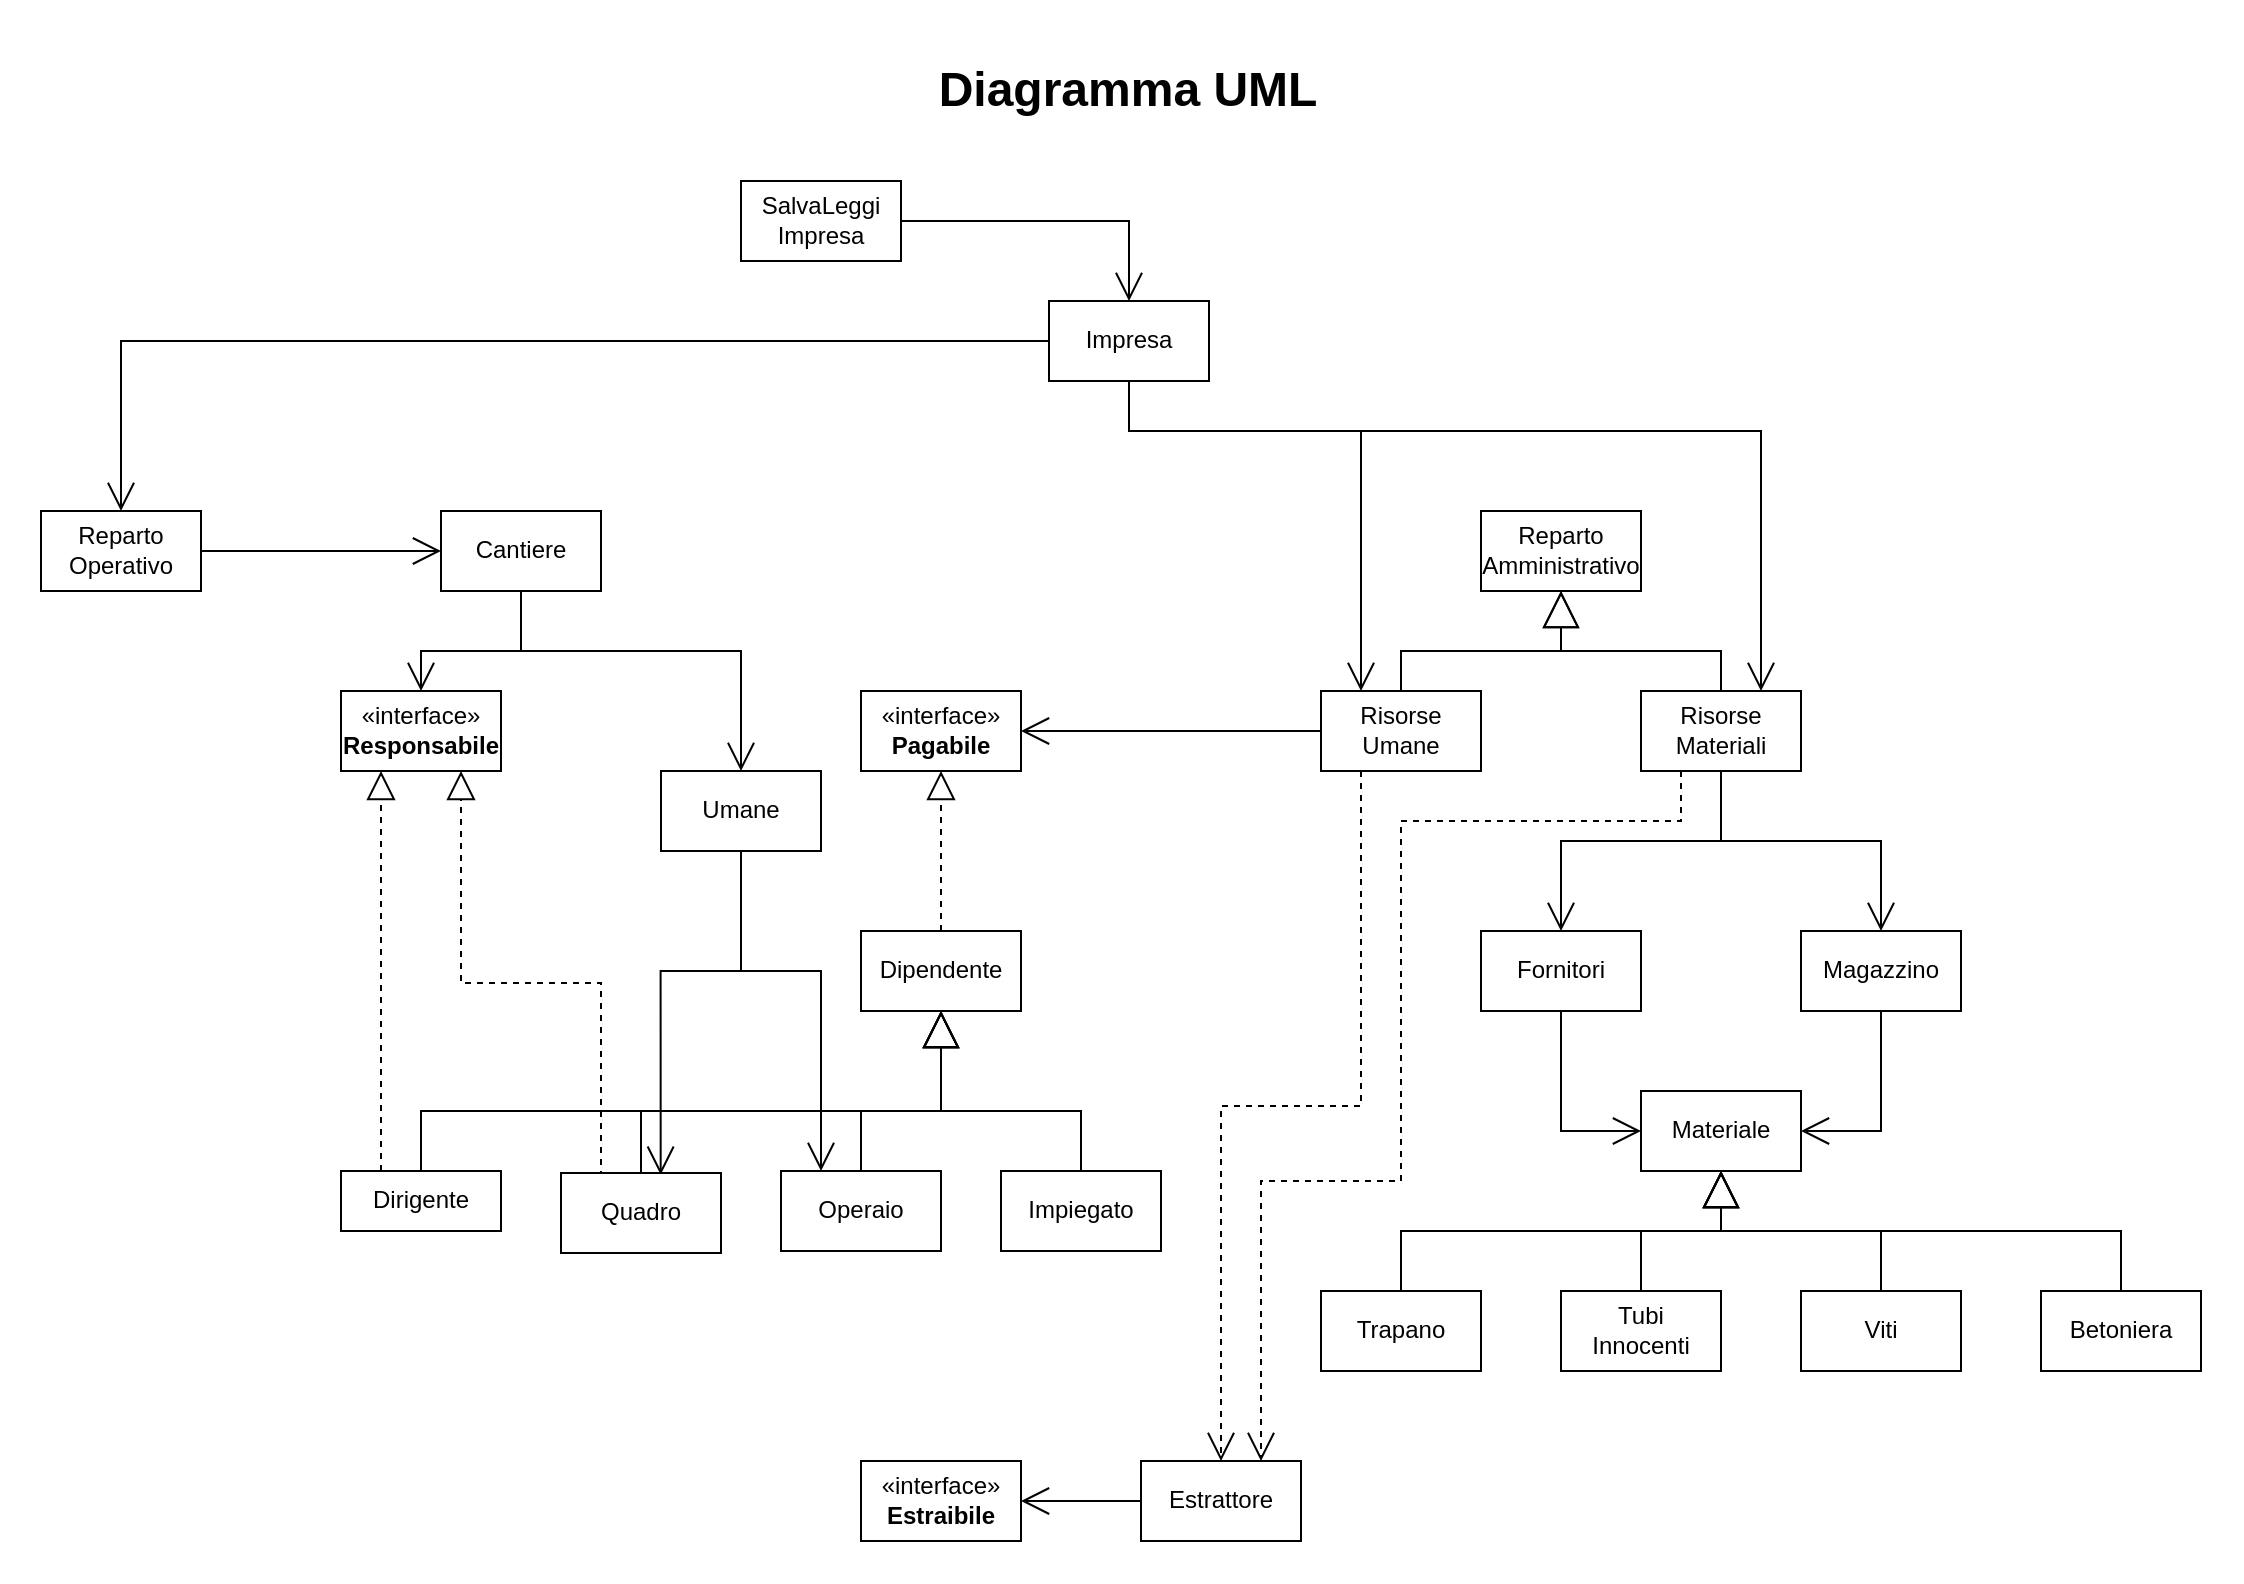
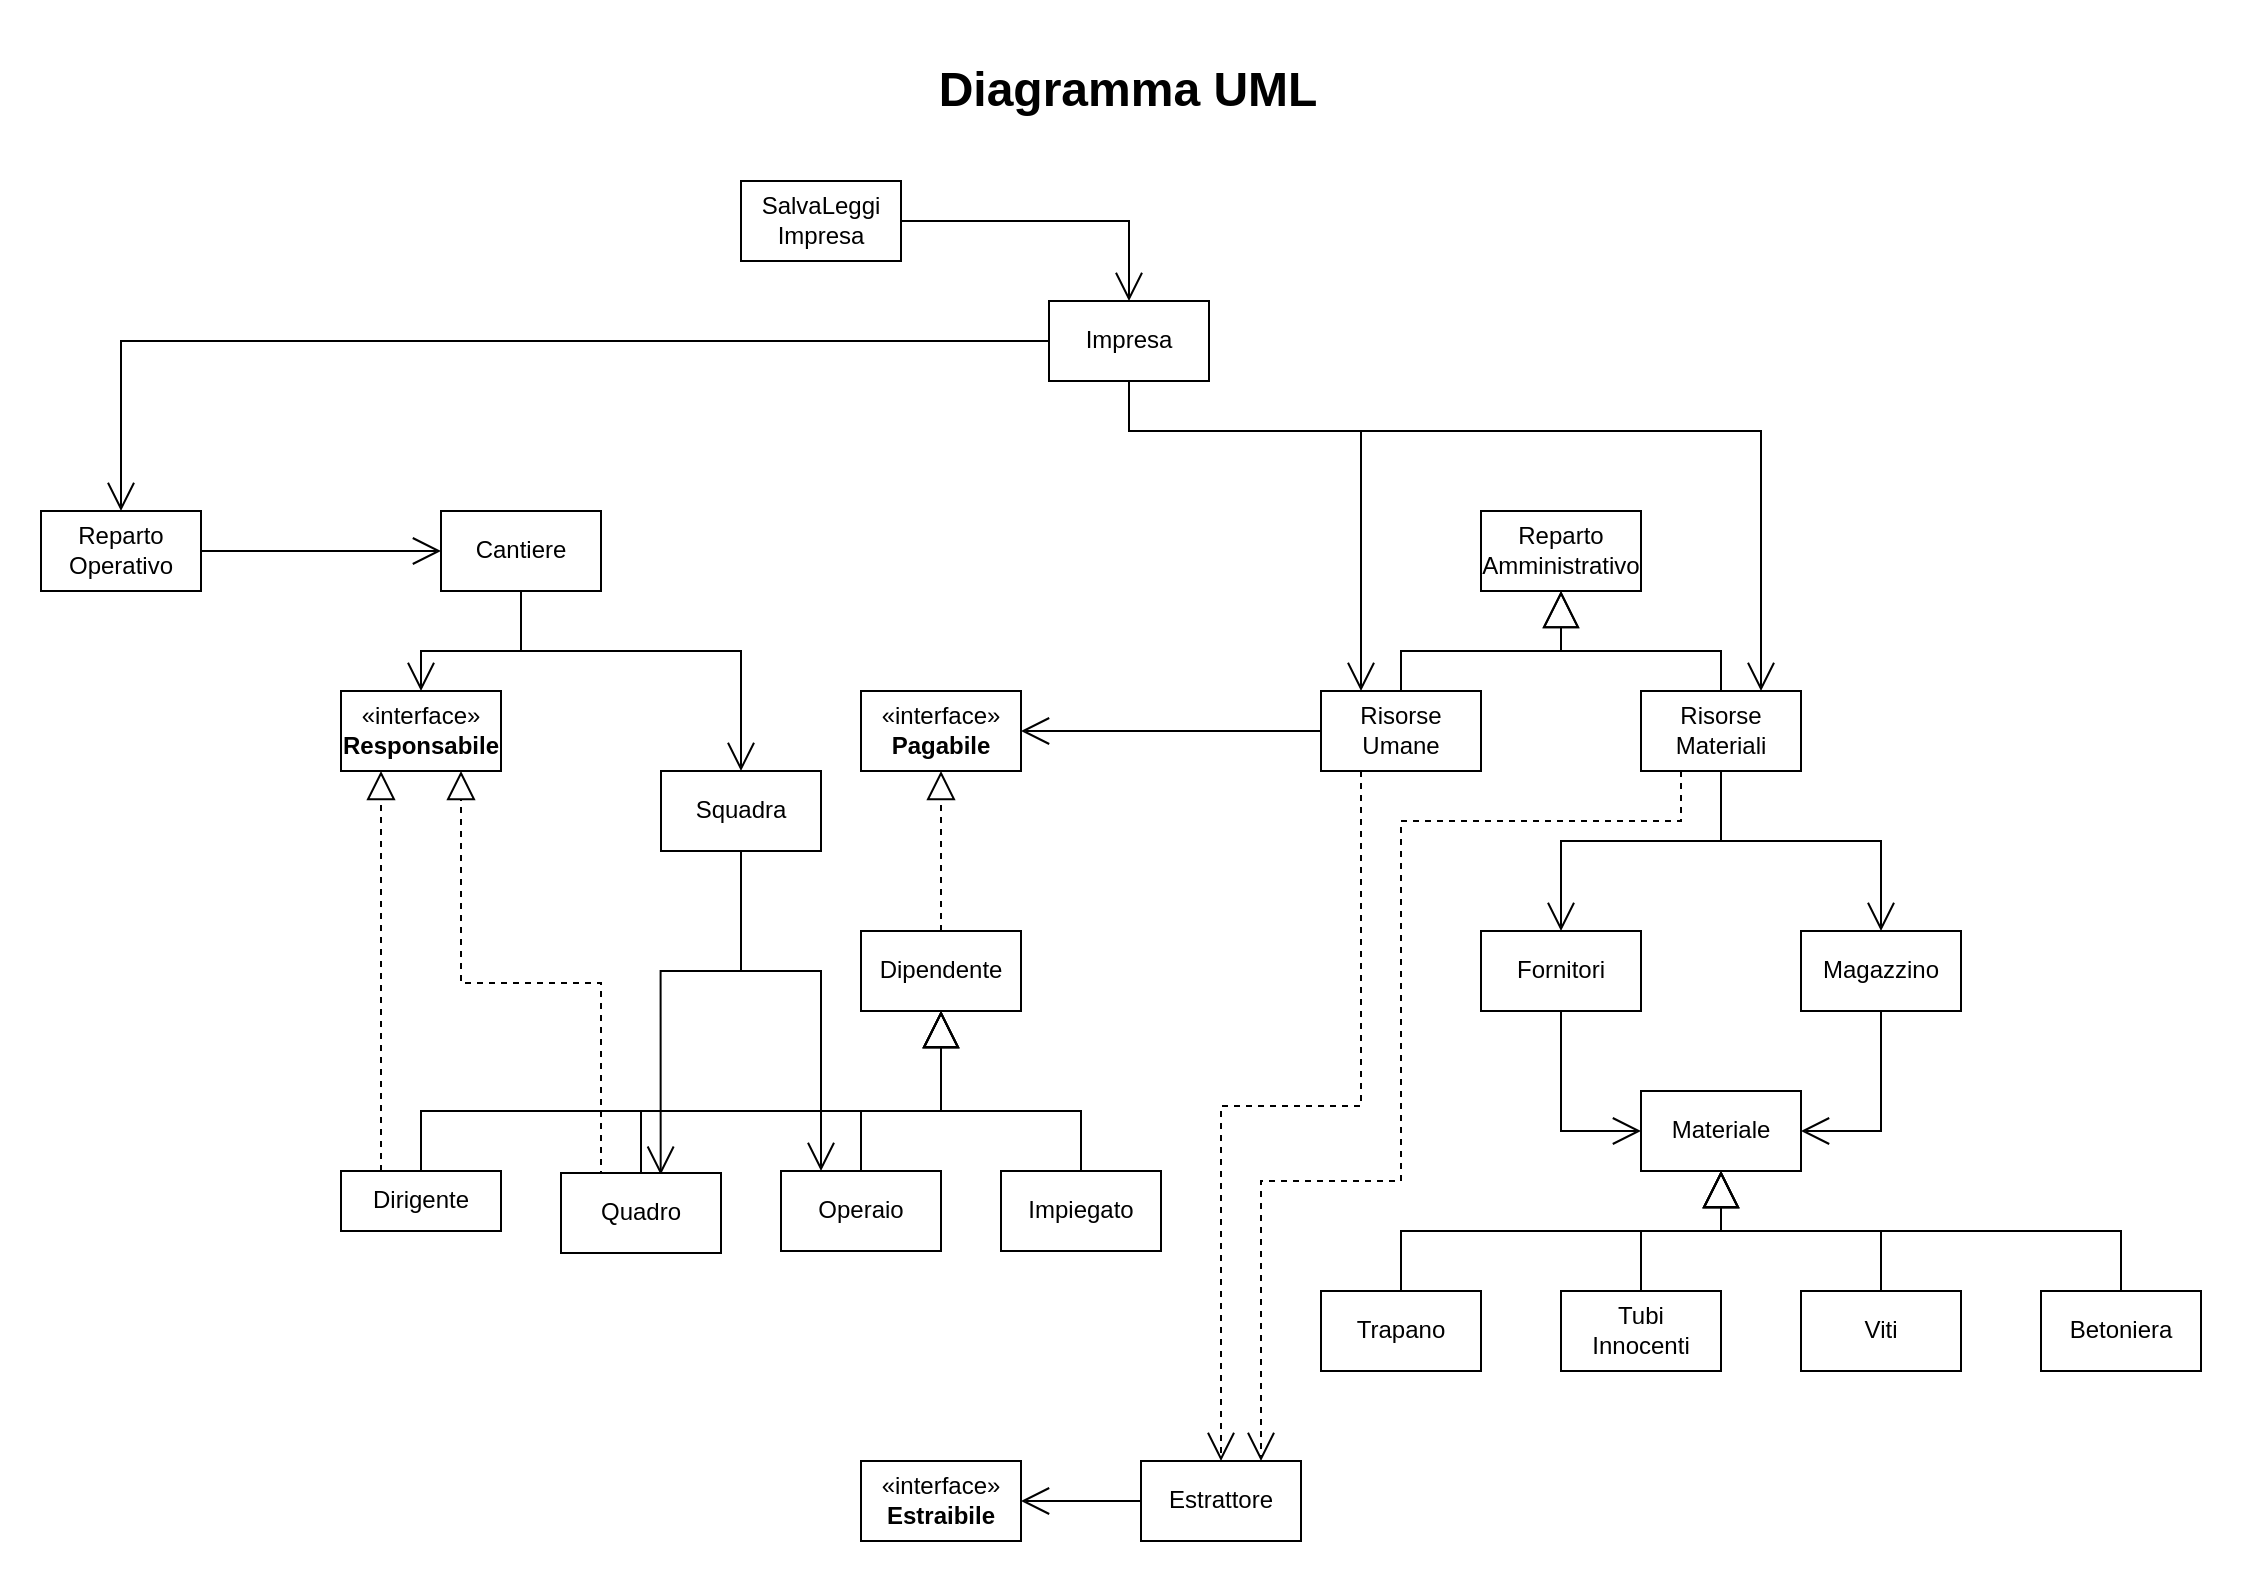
(742, 811) -> (742, 811)
